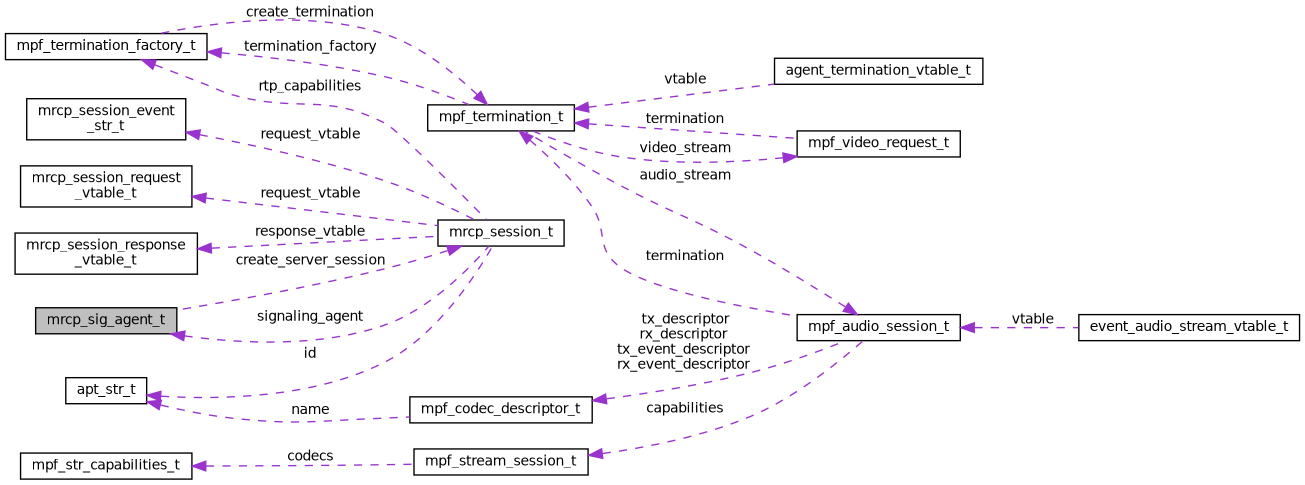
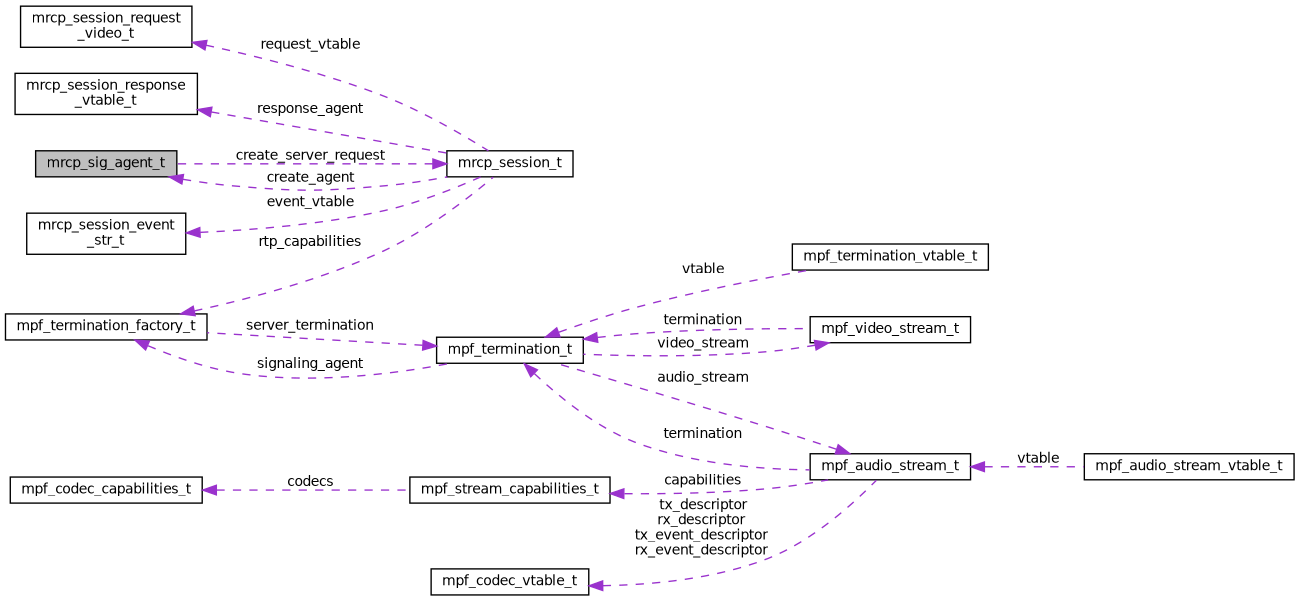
(308, 13) -> (308, 326)
(308, 47) -> (308, 365)
(879, 71) -> (890, 257)
(308, 135) -> (308, 203)
(879, 144) -> (890, 330)
(106, 186) -> (106, 27)
(308, 232) -> (308, 110)
(308, 261) -> (308, 156)
(308, 317) -> (308, 178)
(879, 328) -> (890, 467)
(1189, 328) -> (1189, 467)
(106, 391) -> none
(501, 410) -> (510, 582)
(501, 462) -> (510, 490)
(106, 466) -> (106, 490)
